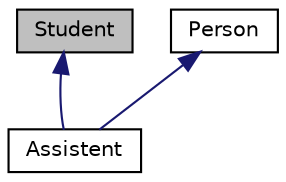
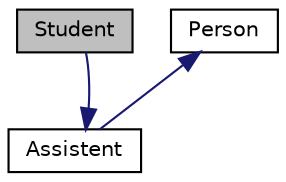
(61, 102) -> (89, 80)
